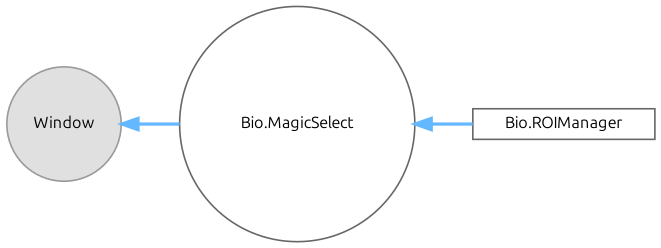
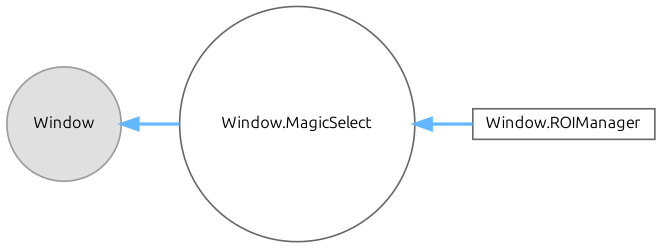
(297, 124) -> (297, 124)
(564, 124) -> (564, 124)
